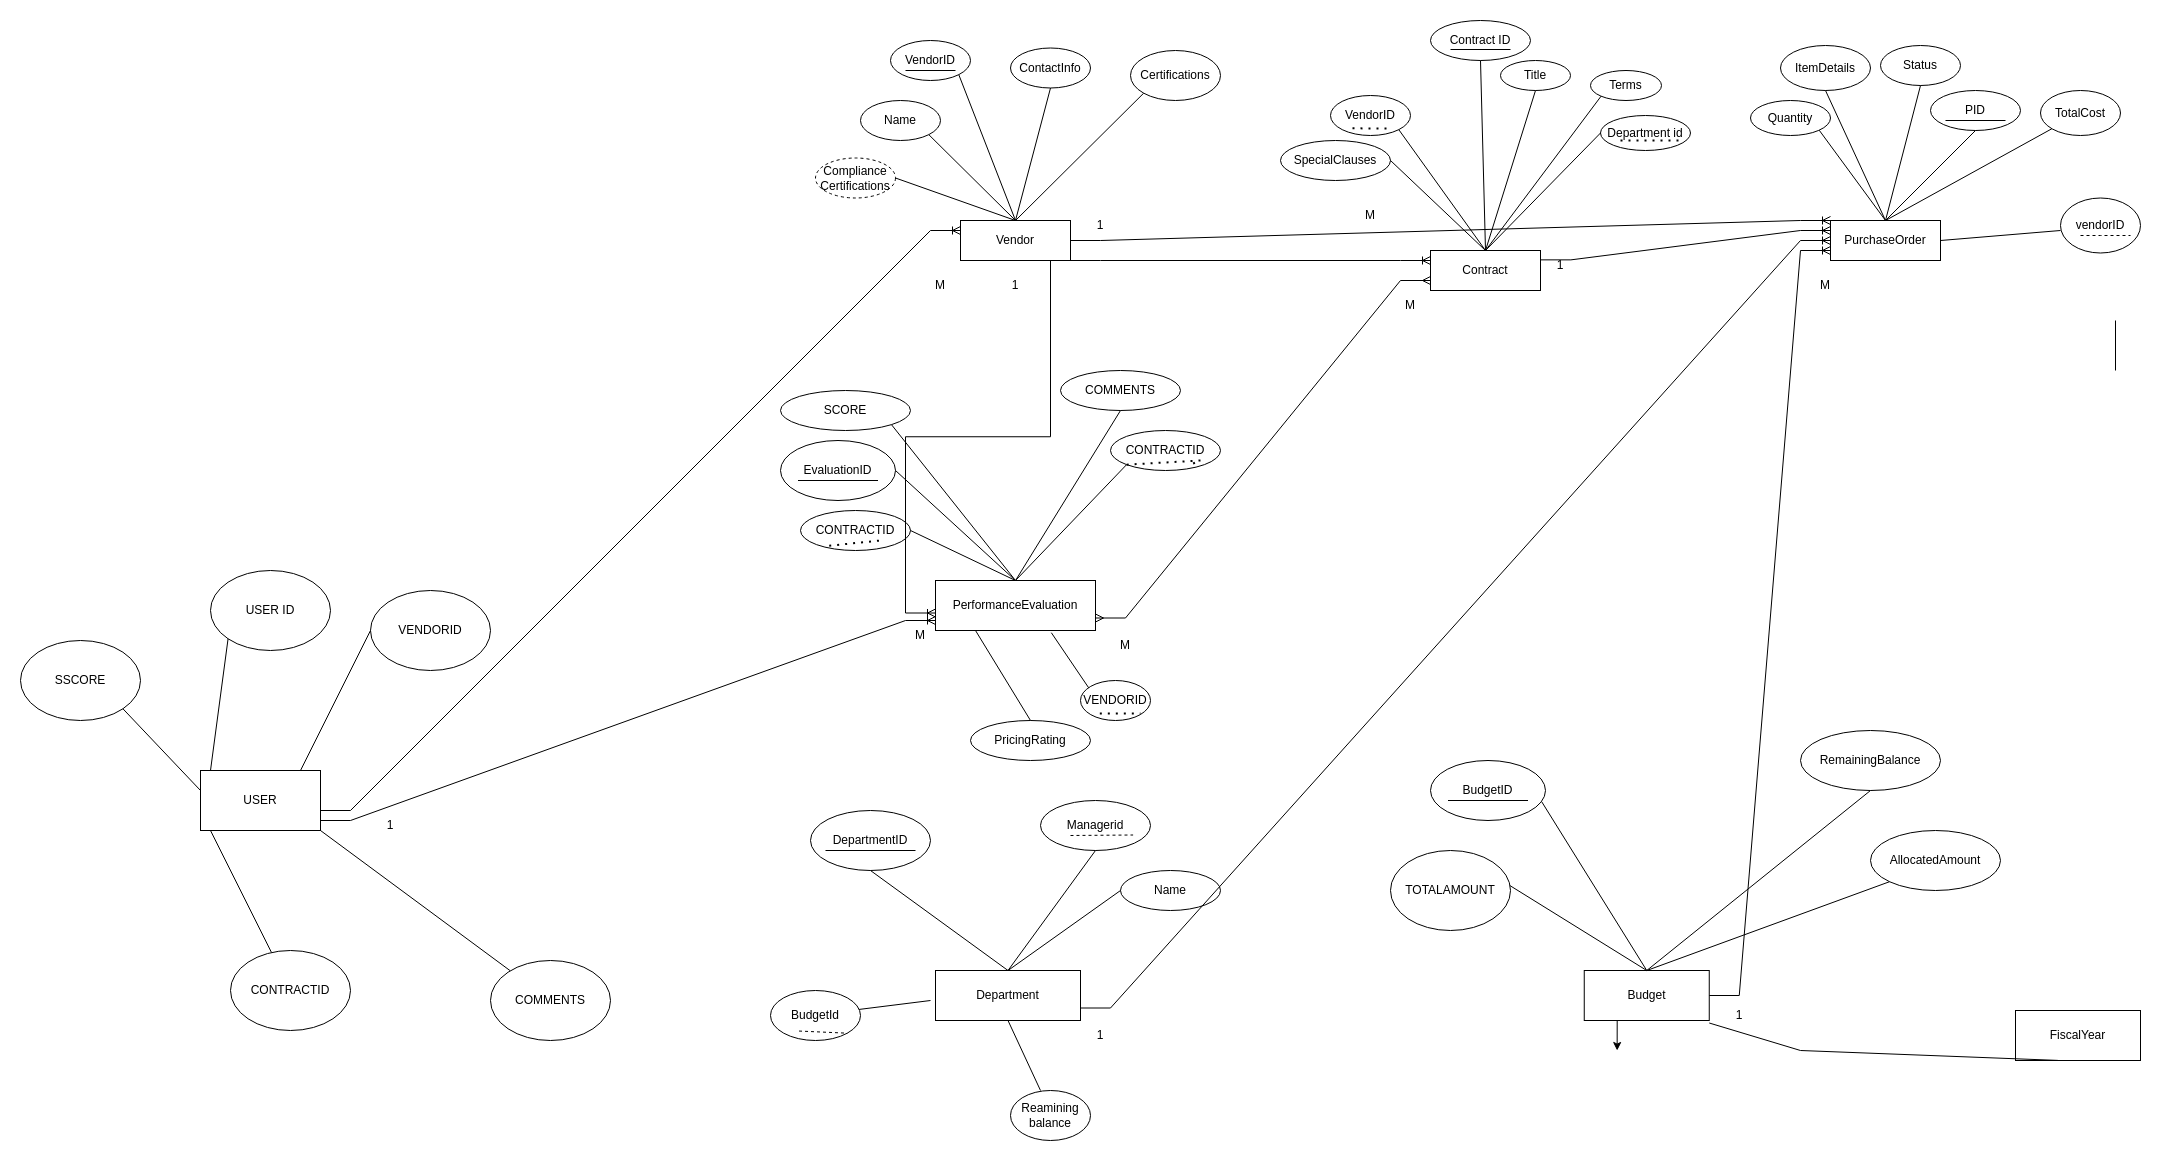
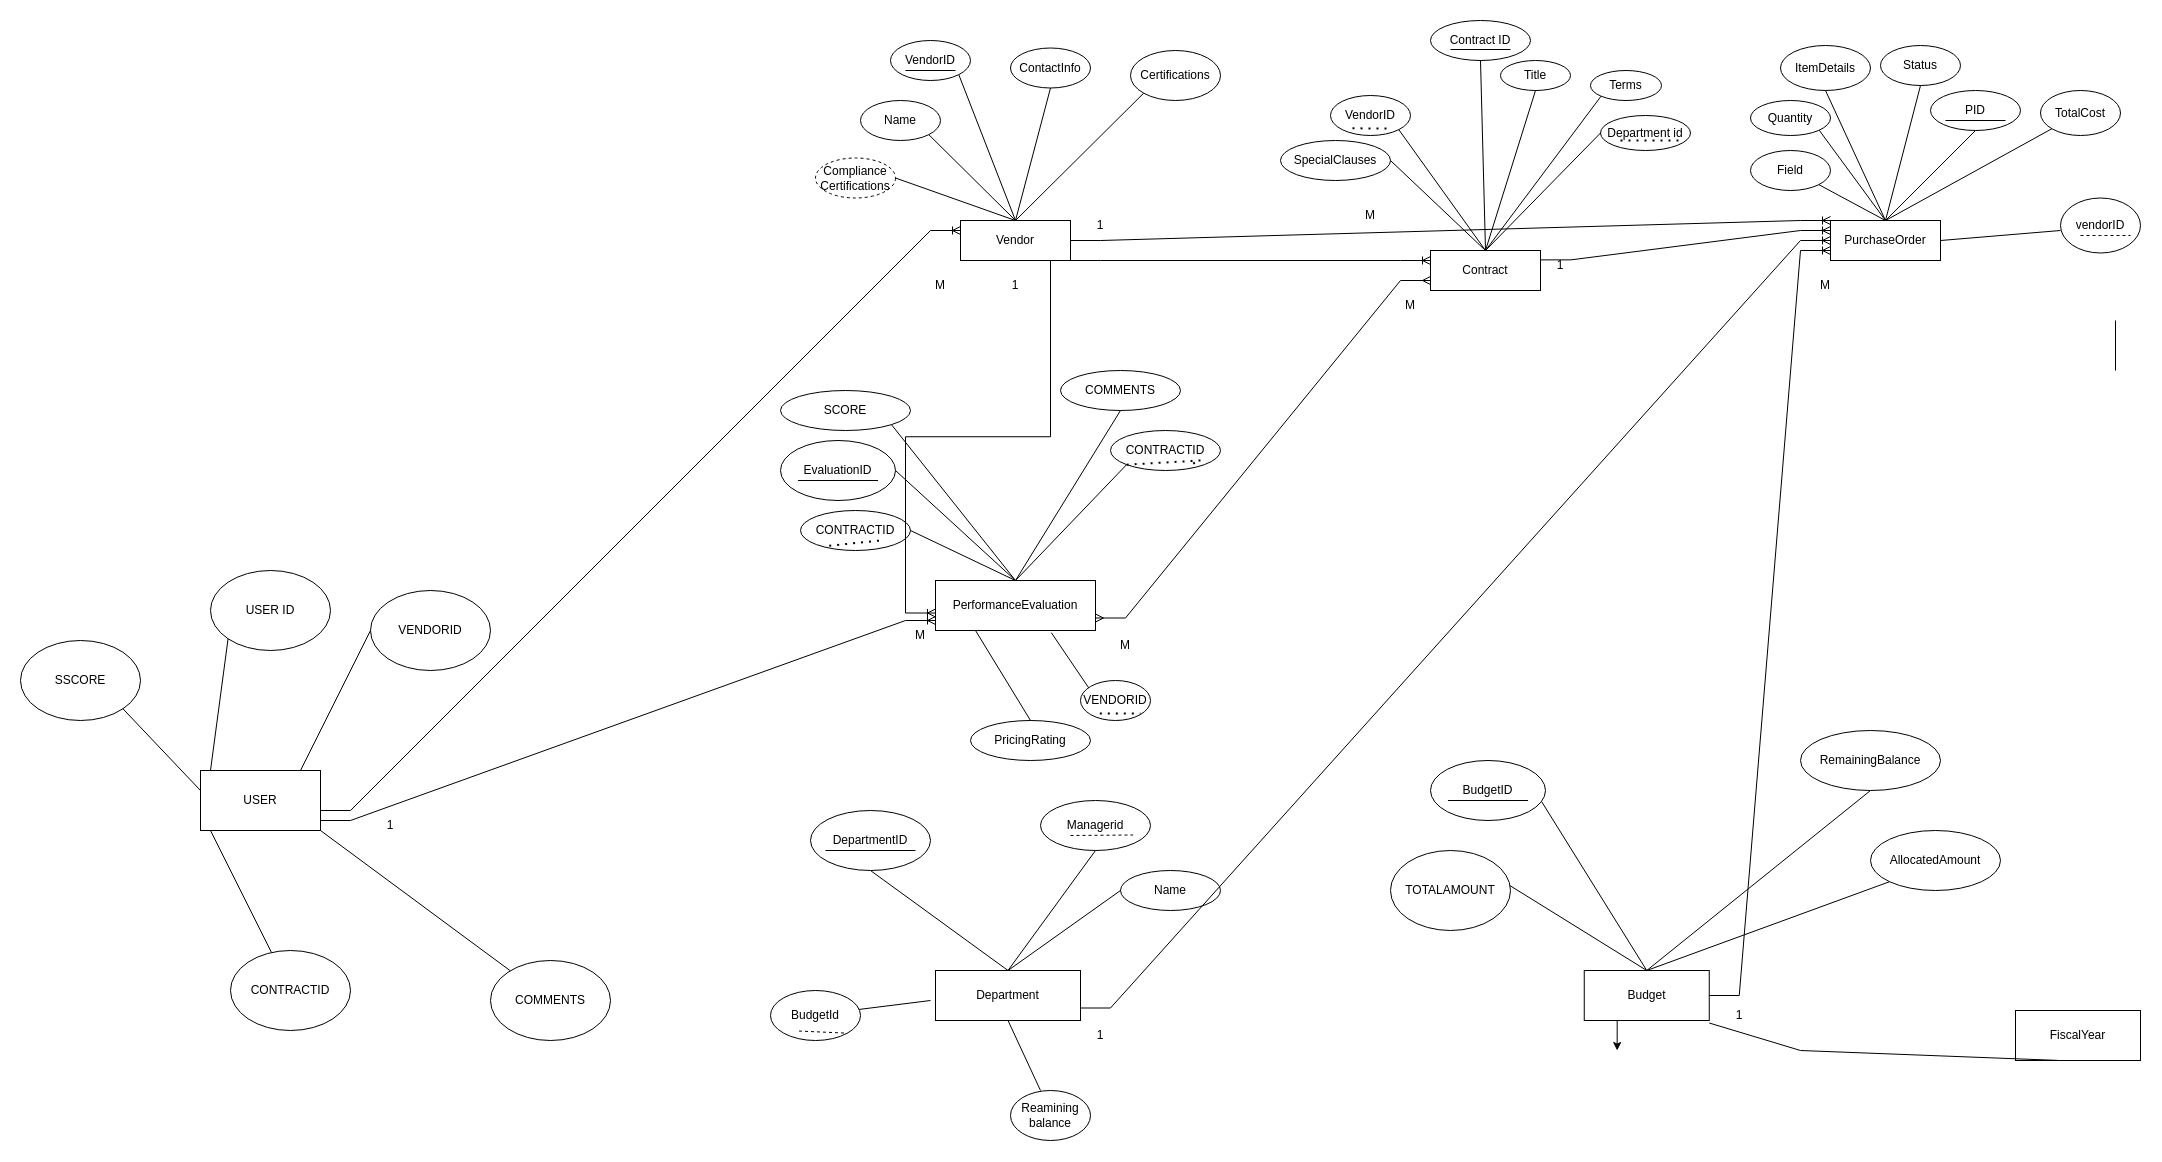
none -> (1791, 171)
none -> (1851, 202)
